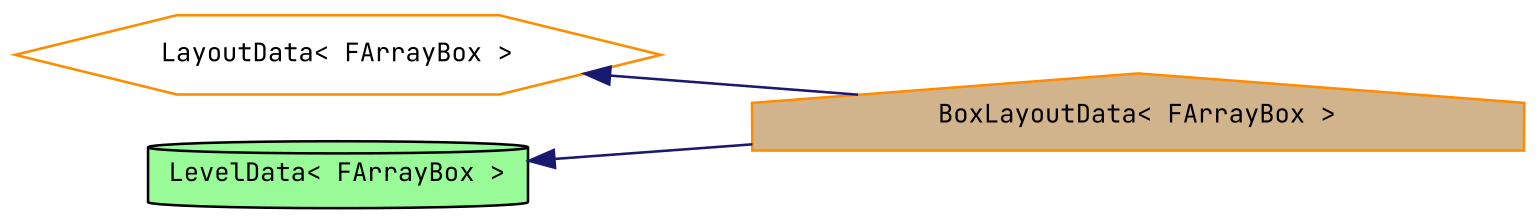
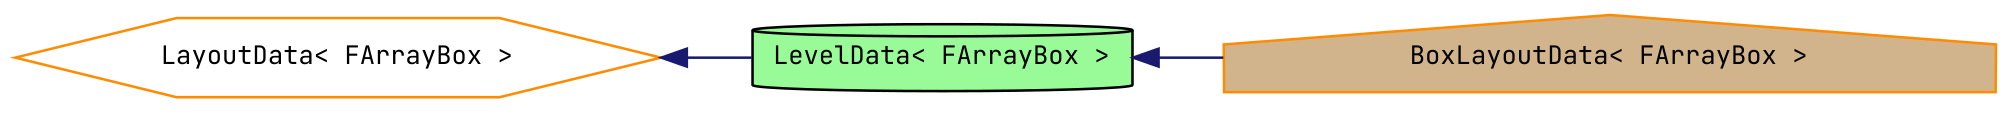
(734, 85) -> (720, 58)
